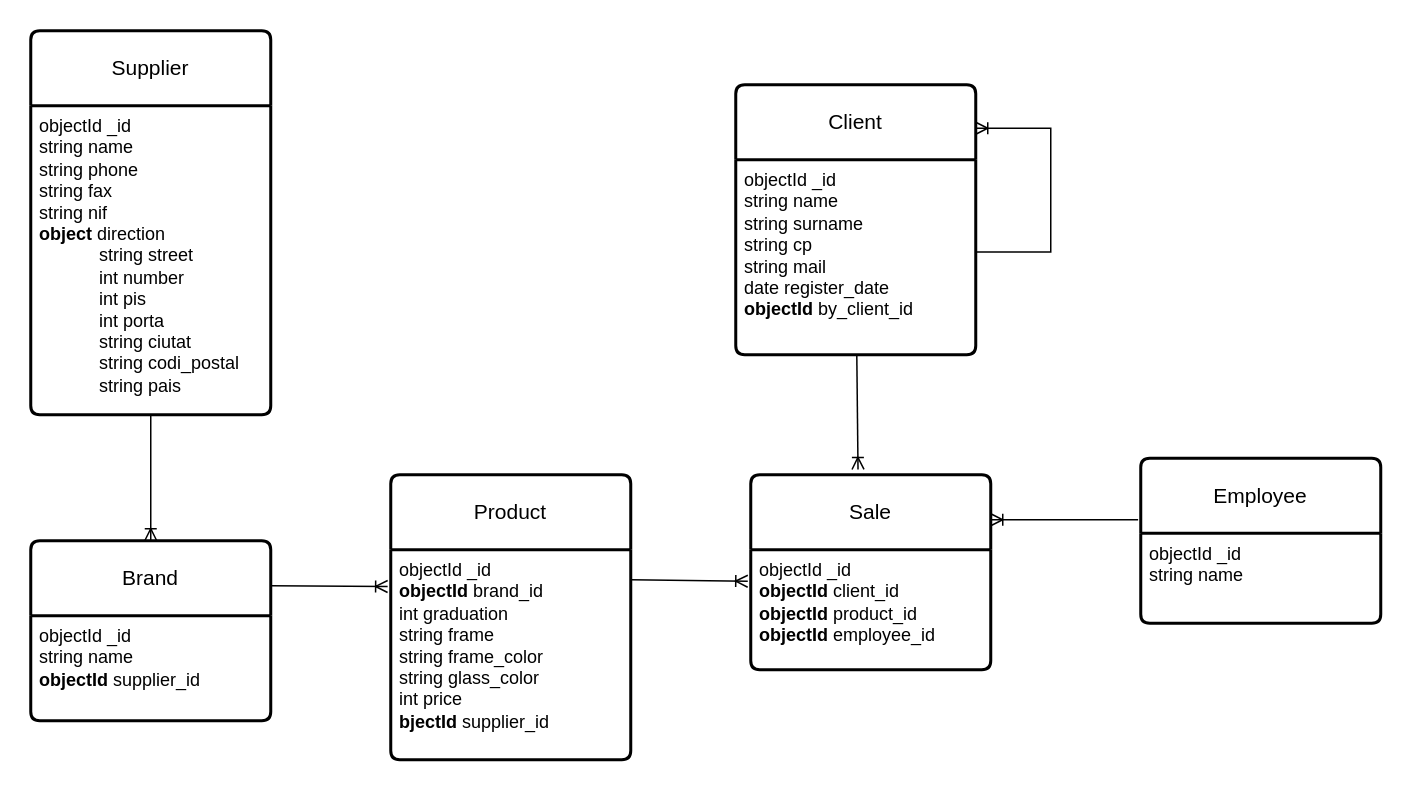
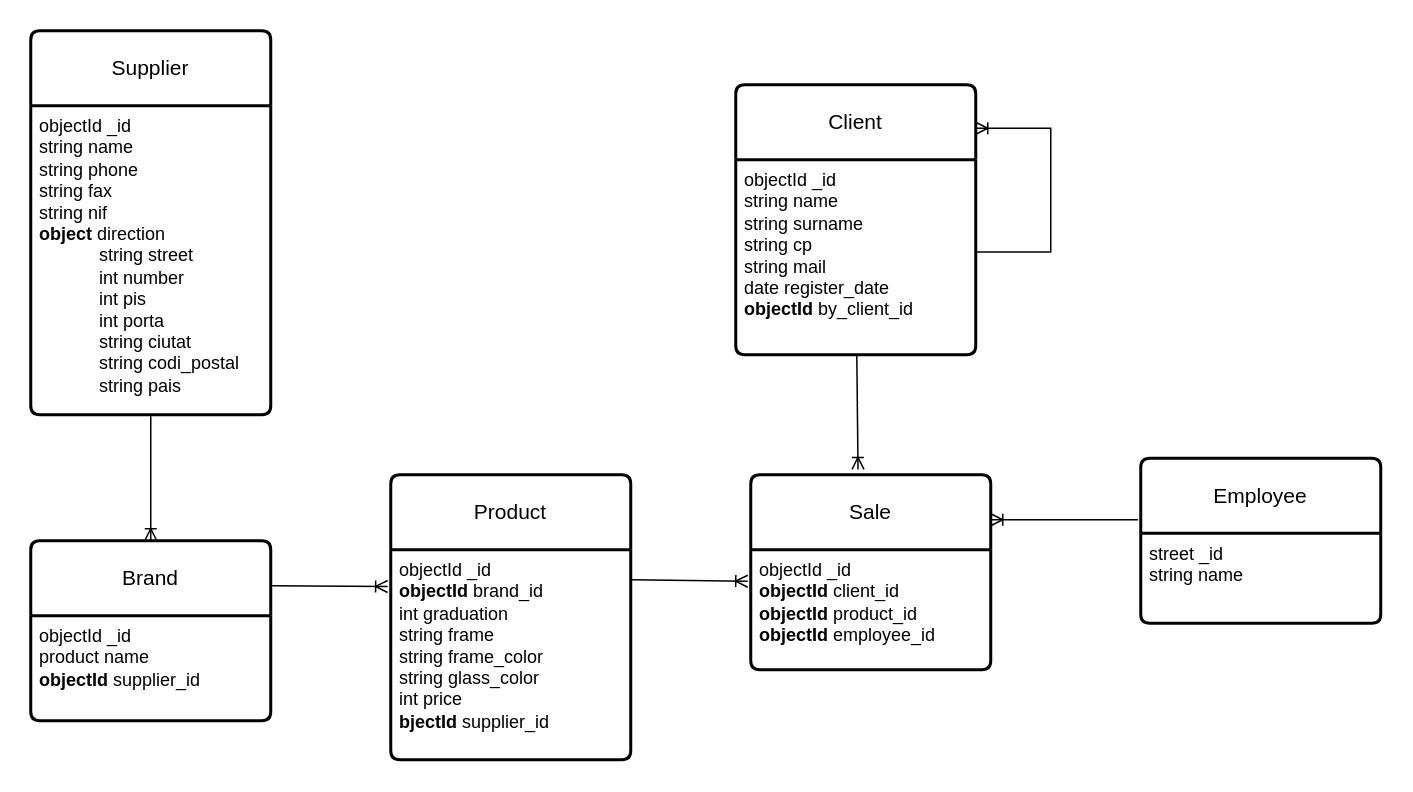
(1206, 565) -> (1201, 565)
(131, 659) -> (131, 659)
